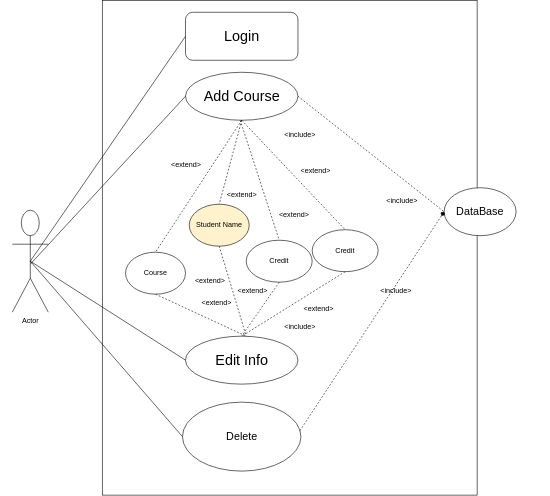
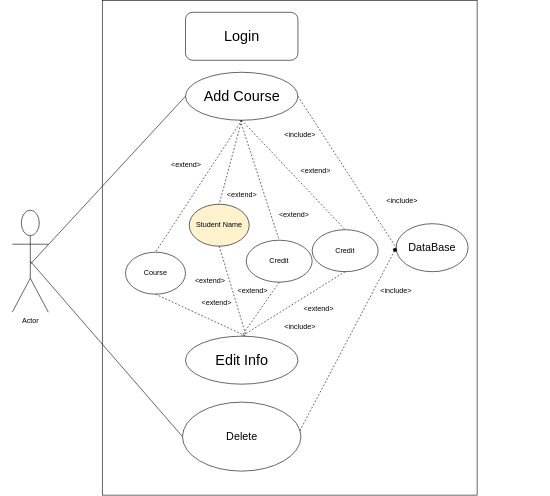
(109, 148) -> none
(480, 212) -> (432, 248)
(110, 312) -> none
